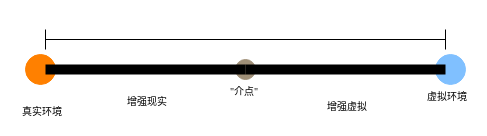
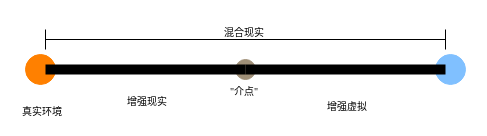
none -> (273, 30)
(441, 92) -> none
